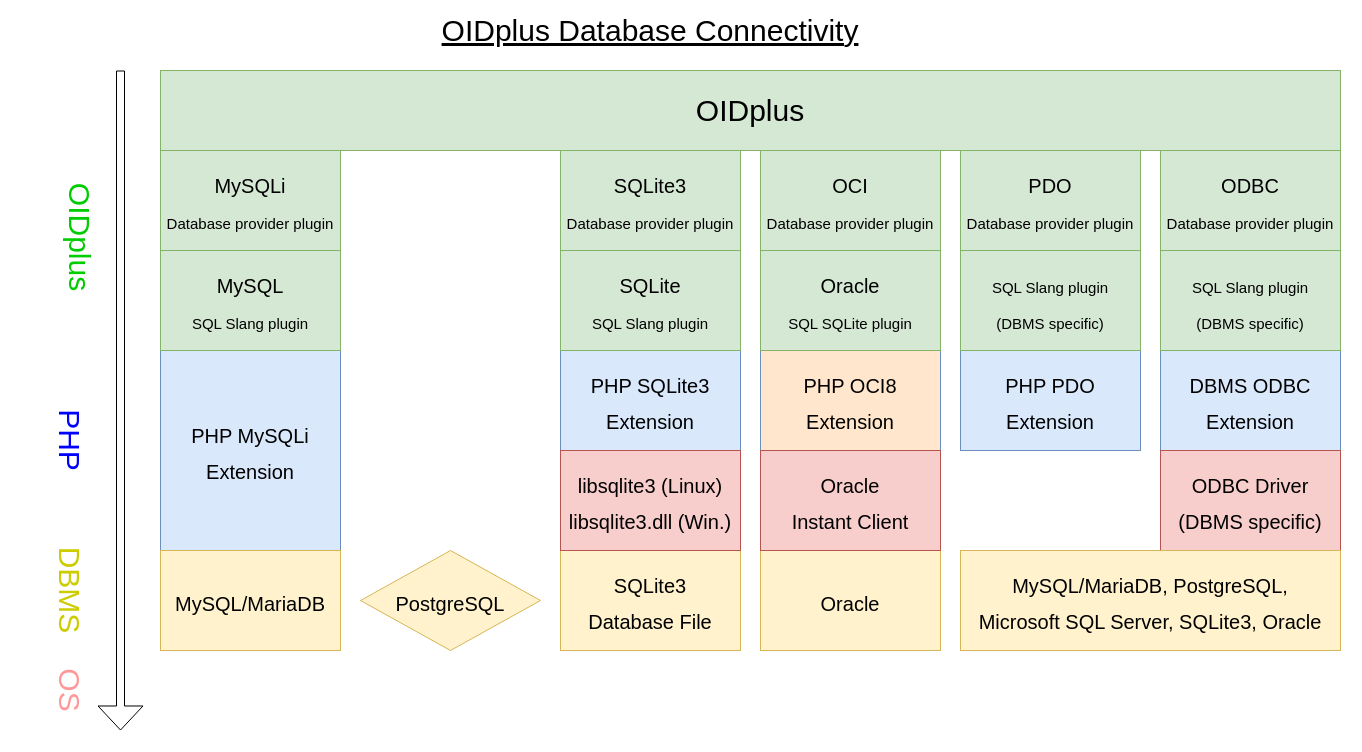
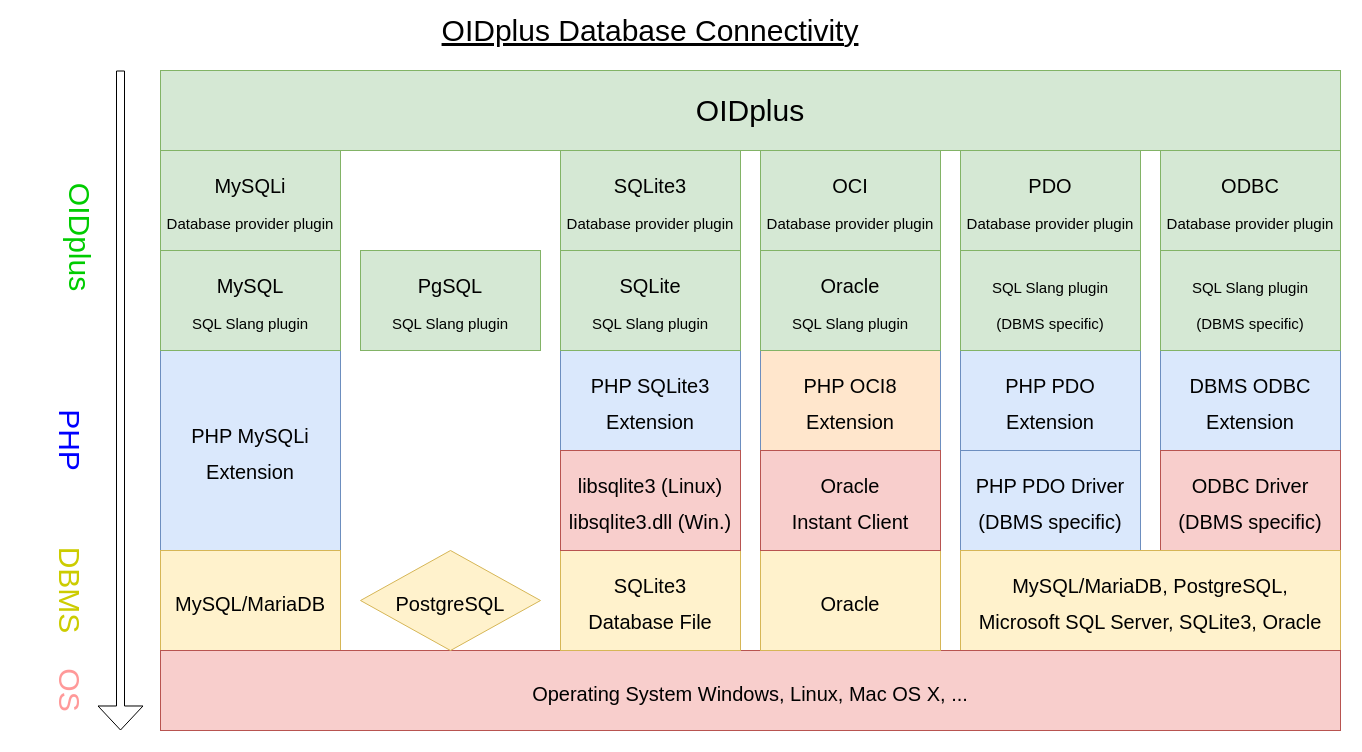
none -> (451, 301)
(851, 301) -> (851, 301)
none -> (1051, 501)
none -> (751, 691)
